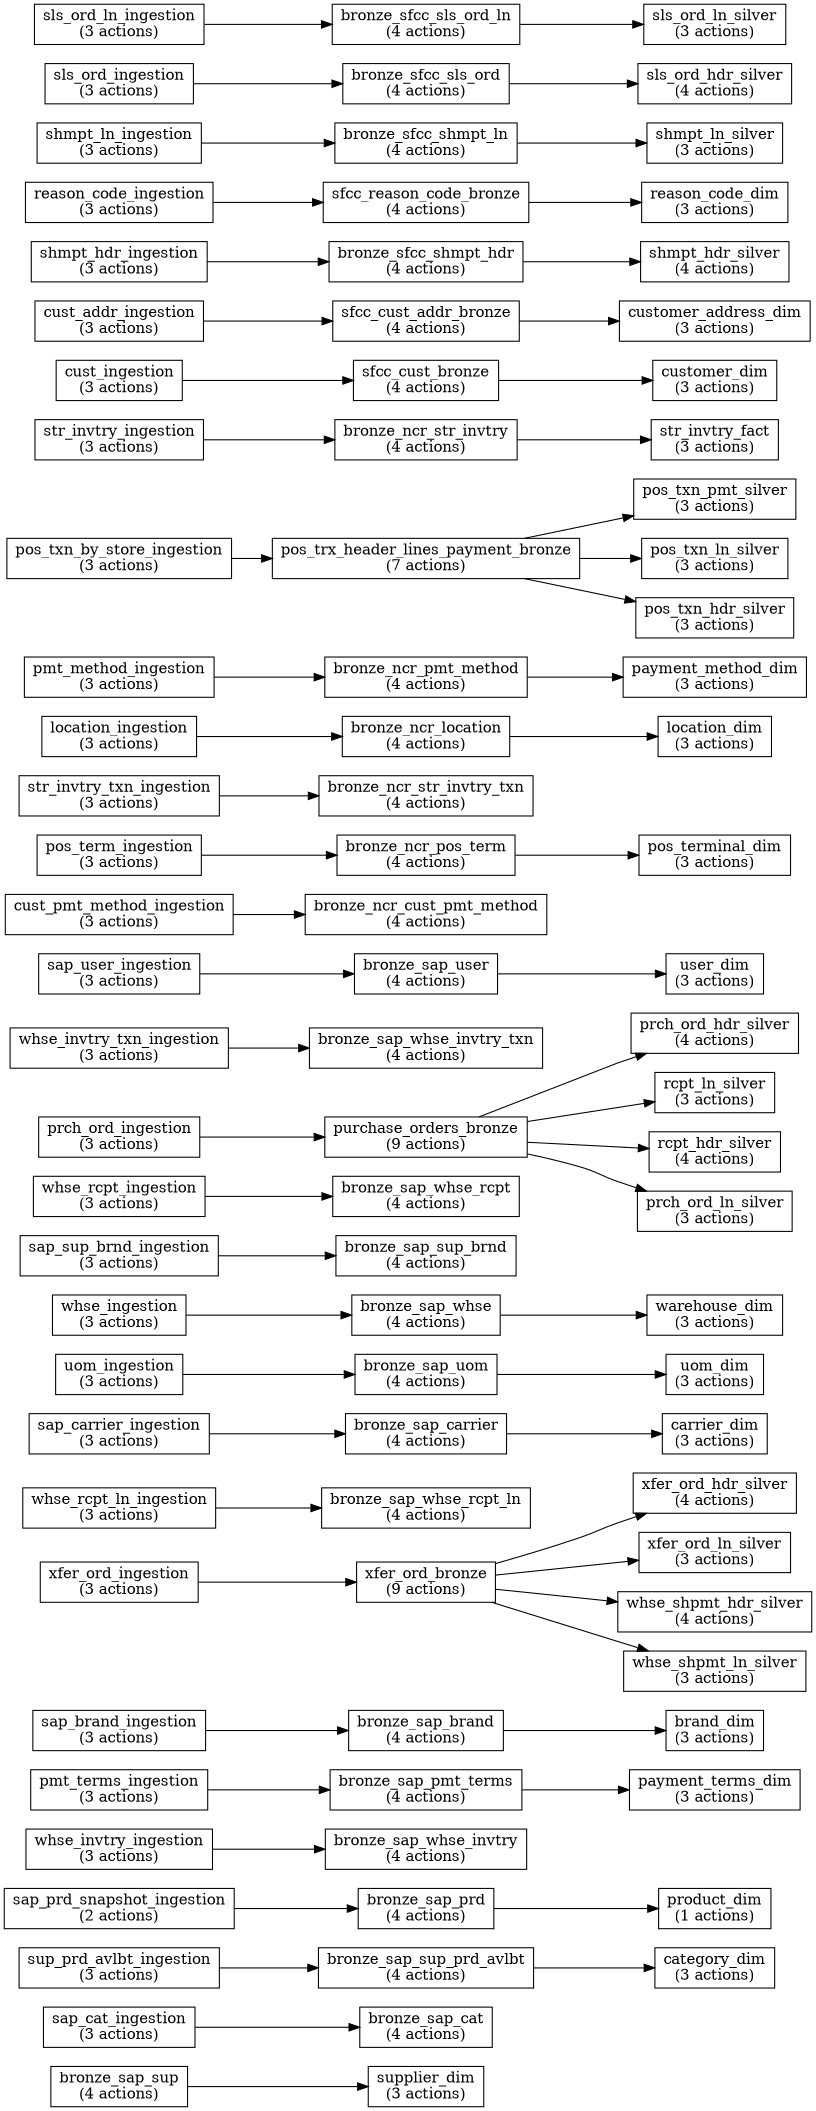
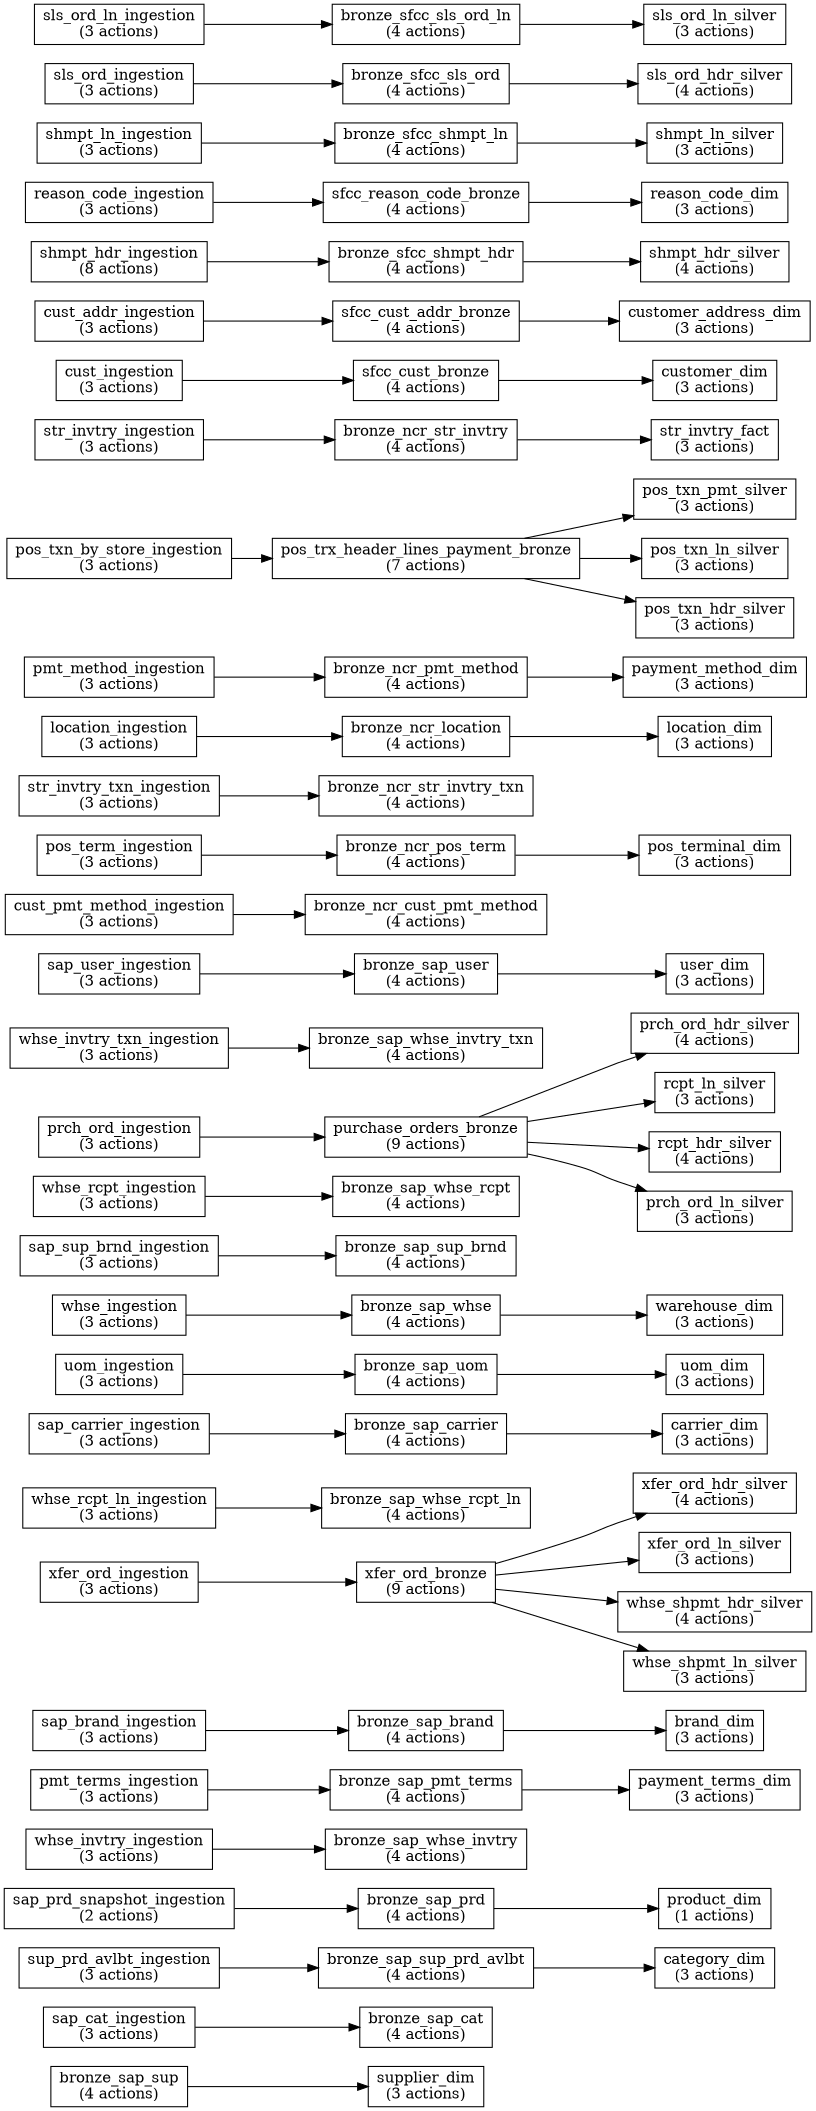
(119, 262) -> (119, 262)
